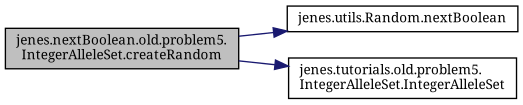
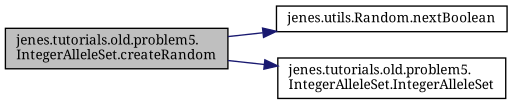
(122, 49) -> (117, 49)
